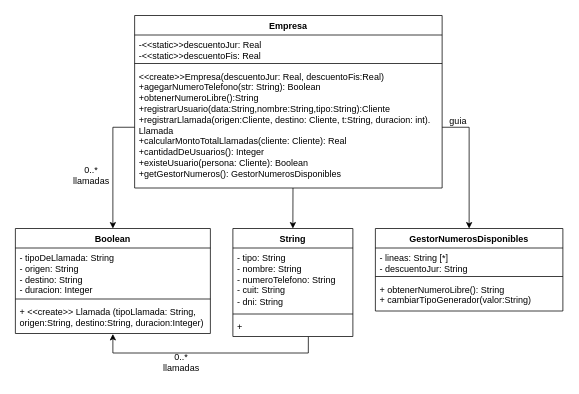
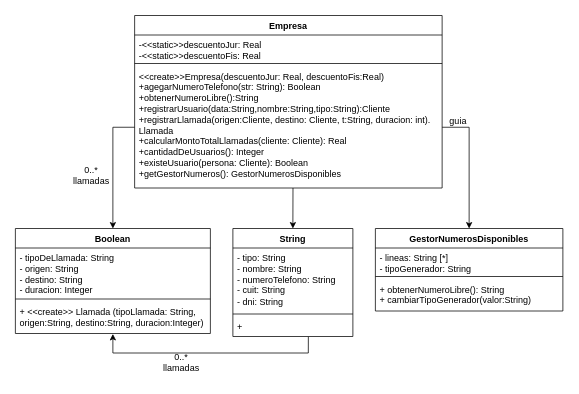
(431, 264) -> (432, 264)
